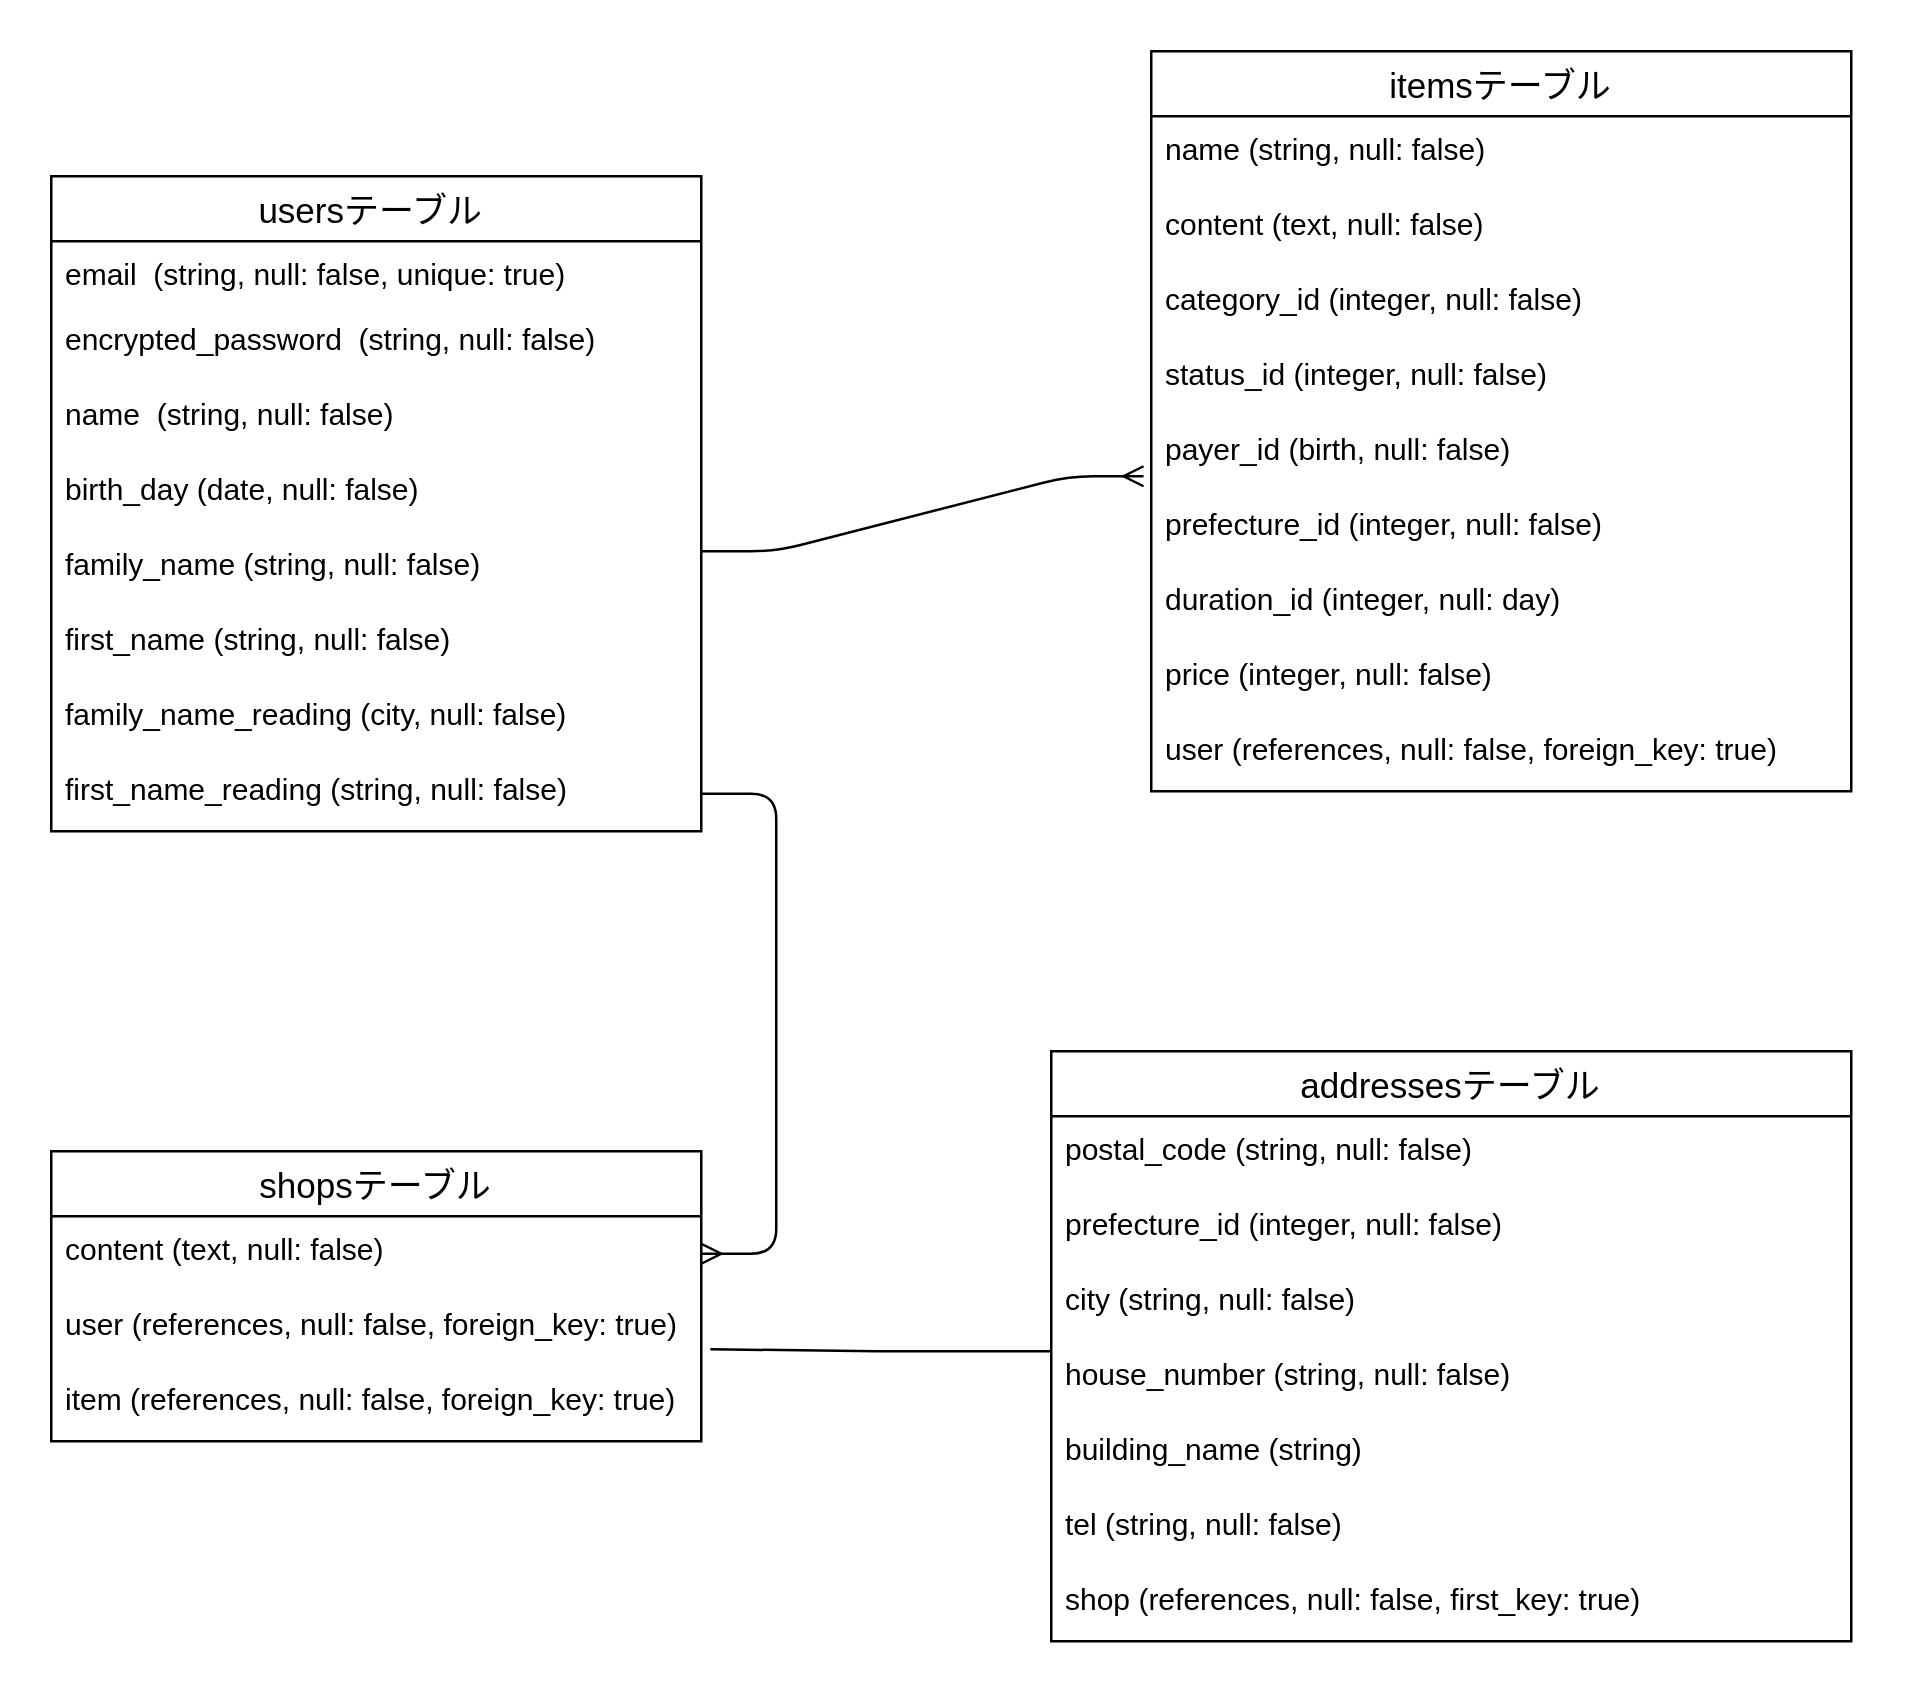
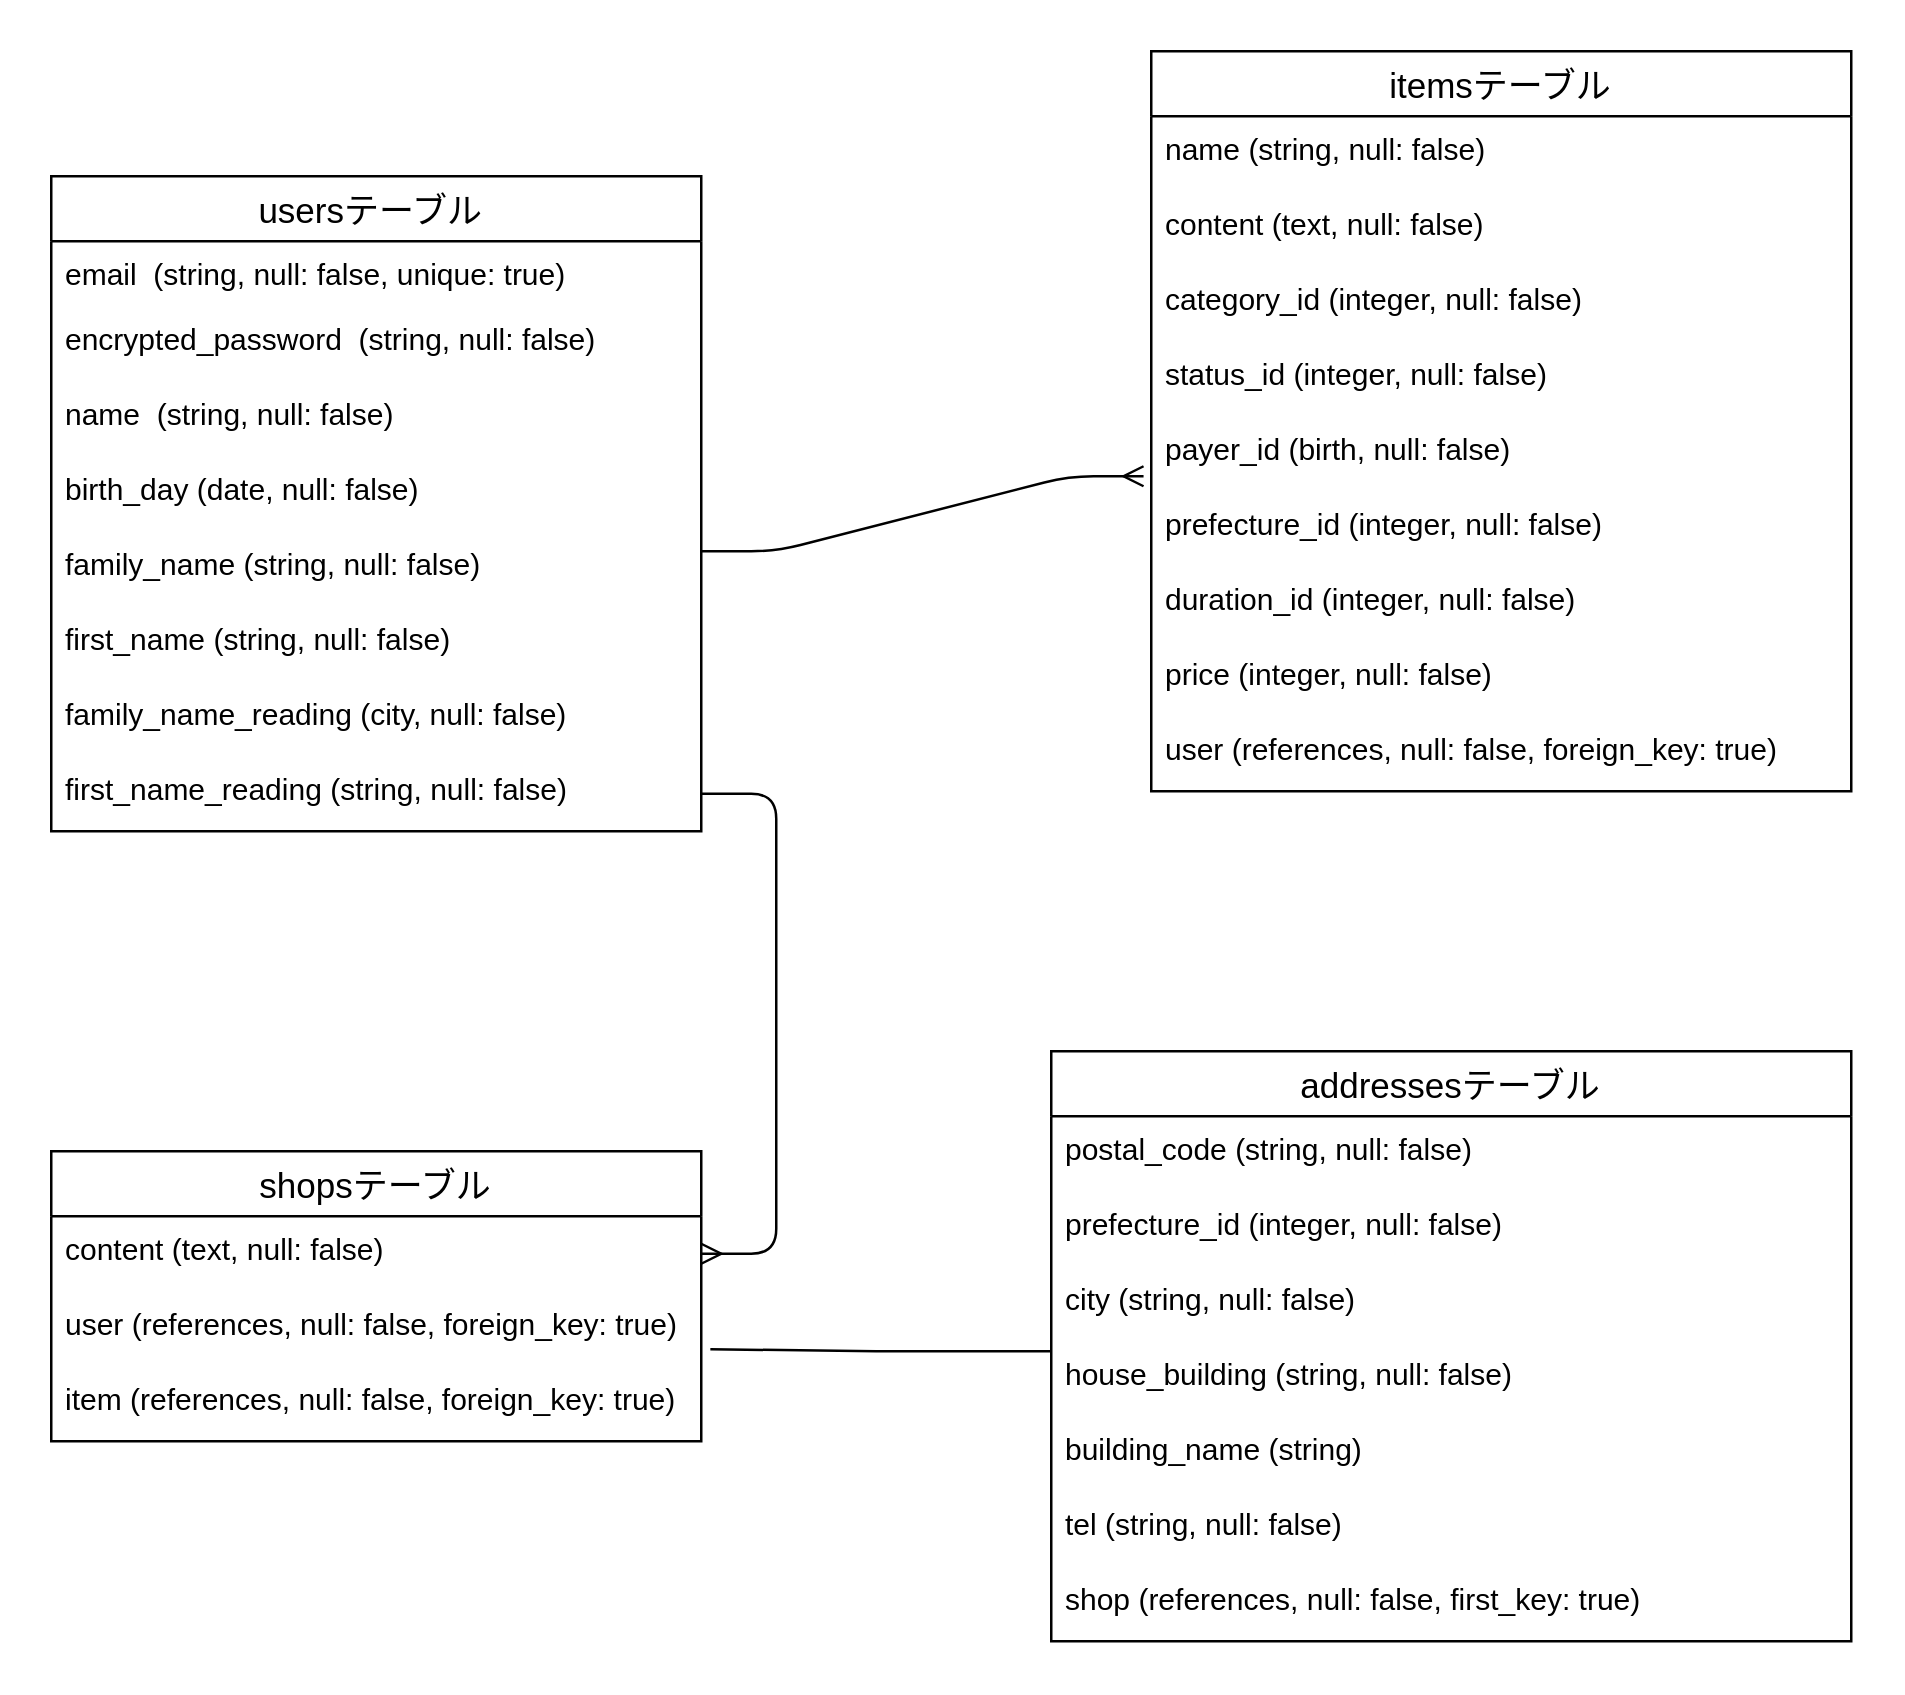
(1395, 600) -> (1408, 600)
(1316, 1375) -> (1321, 1375)
